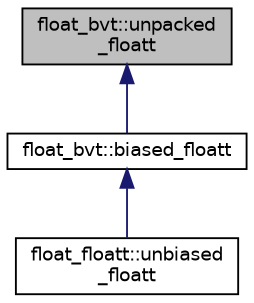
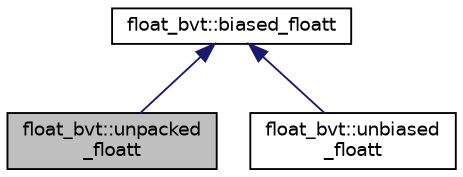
(127, 108) -> (171, 85)
(127, 266) -> (353, 141)
